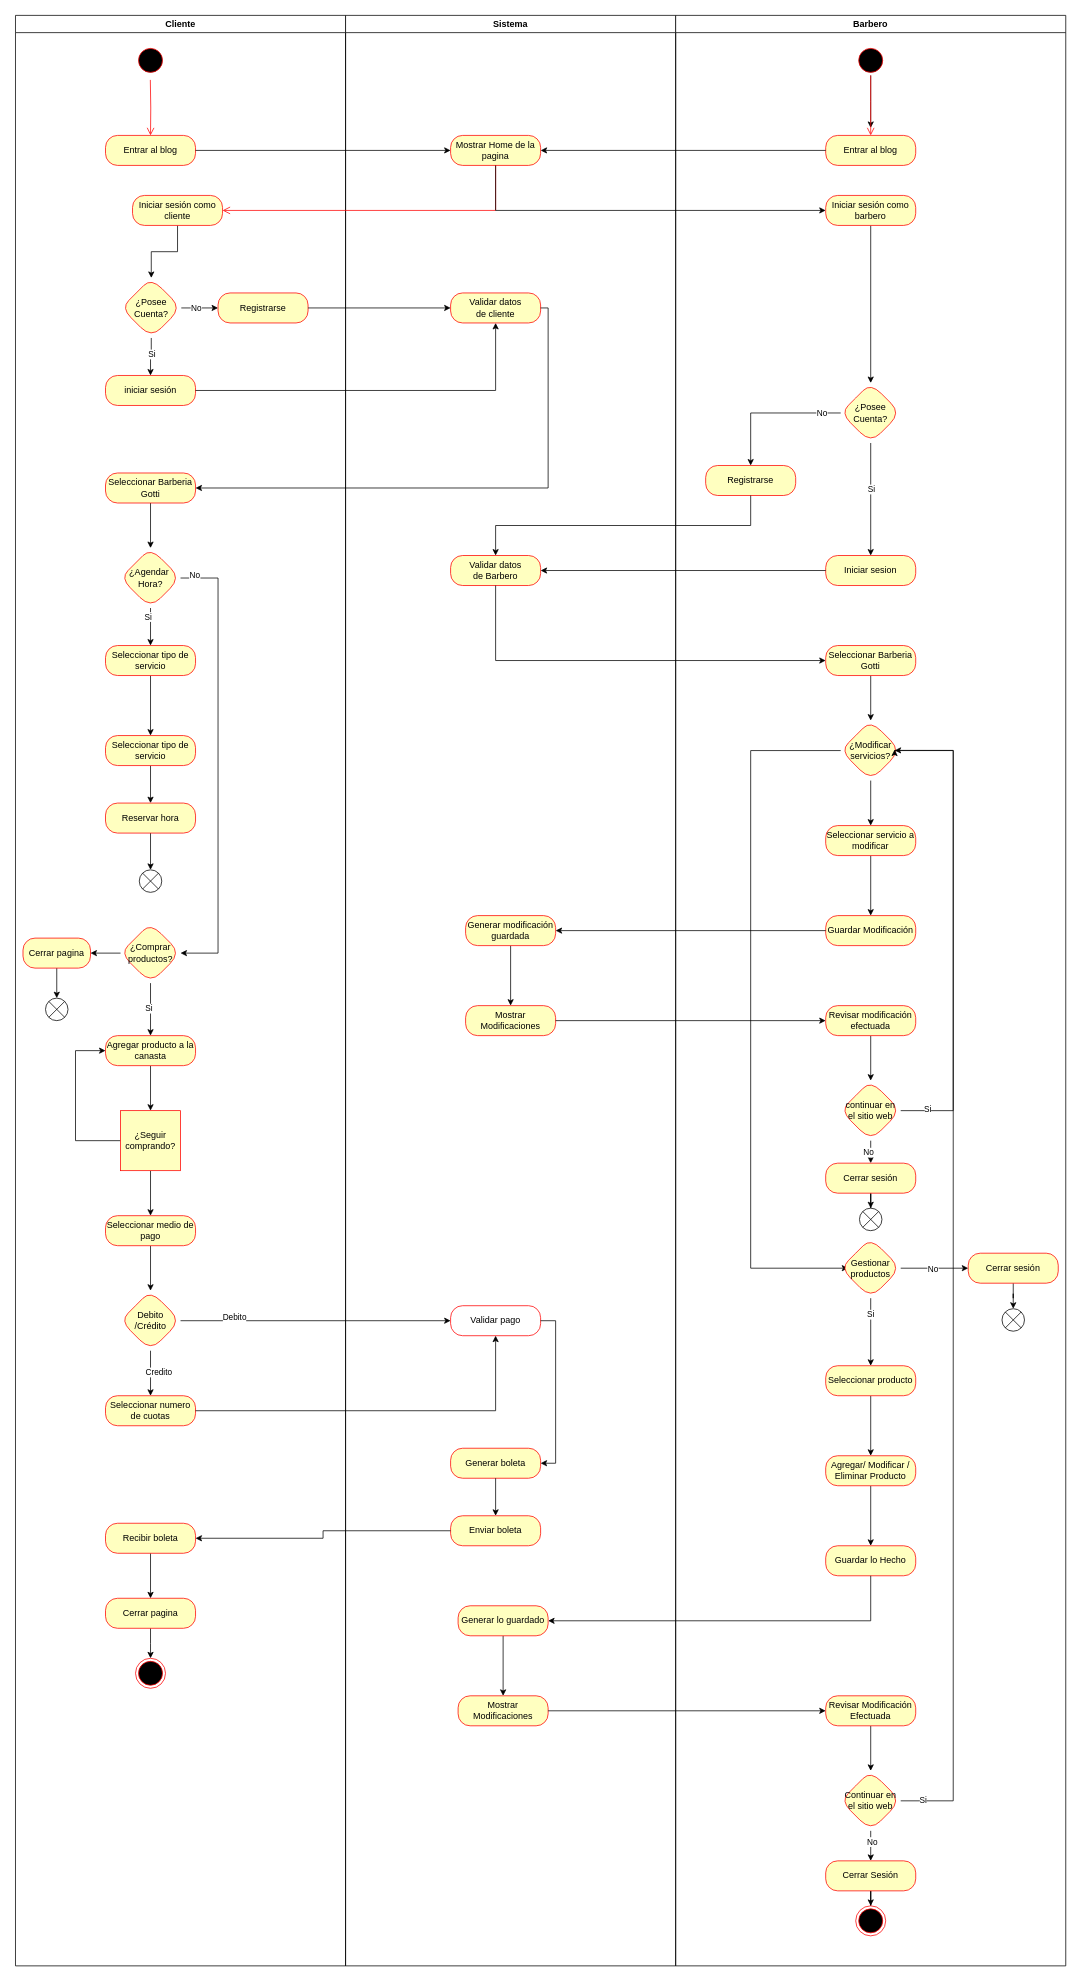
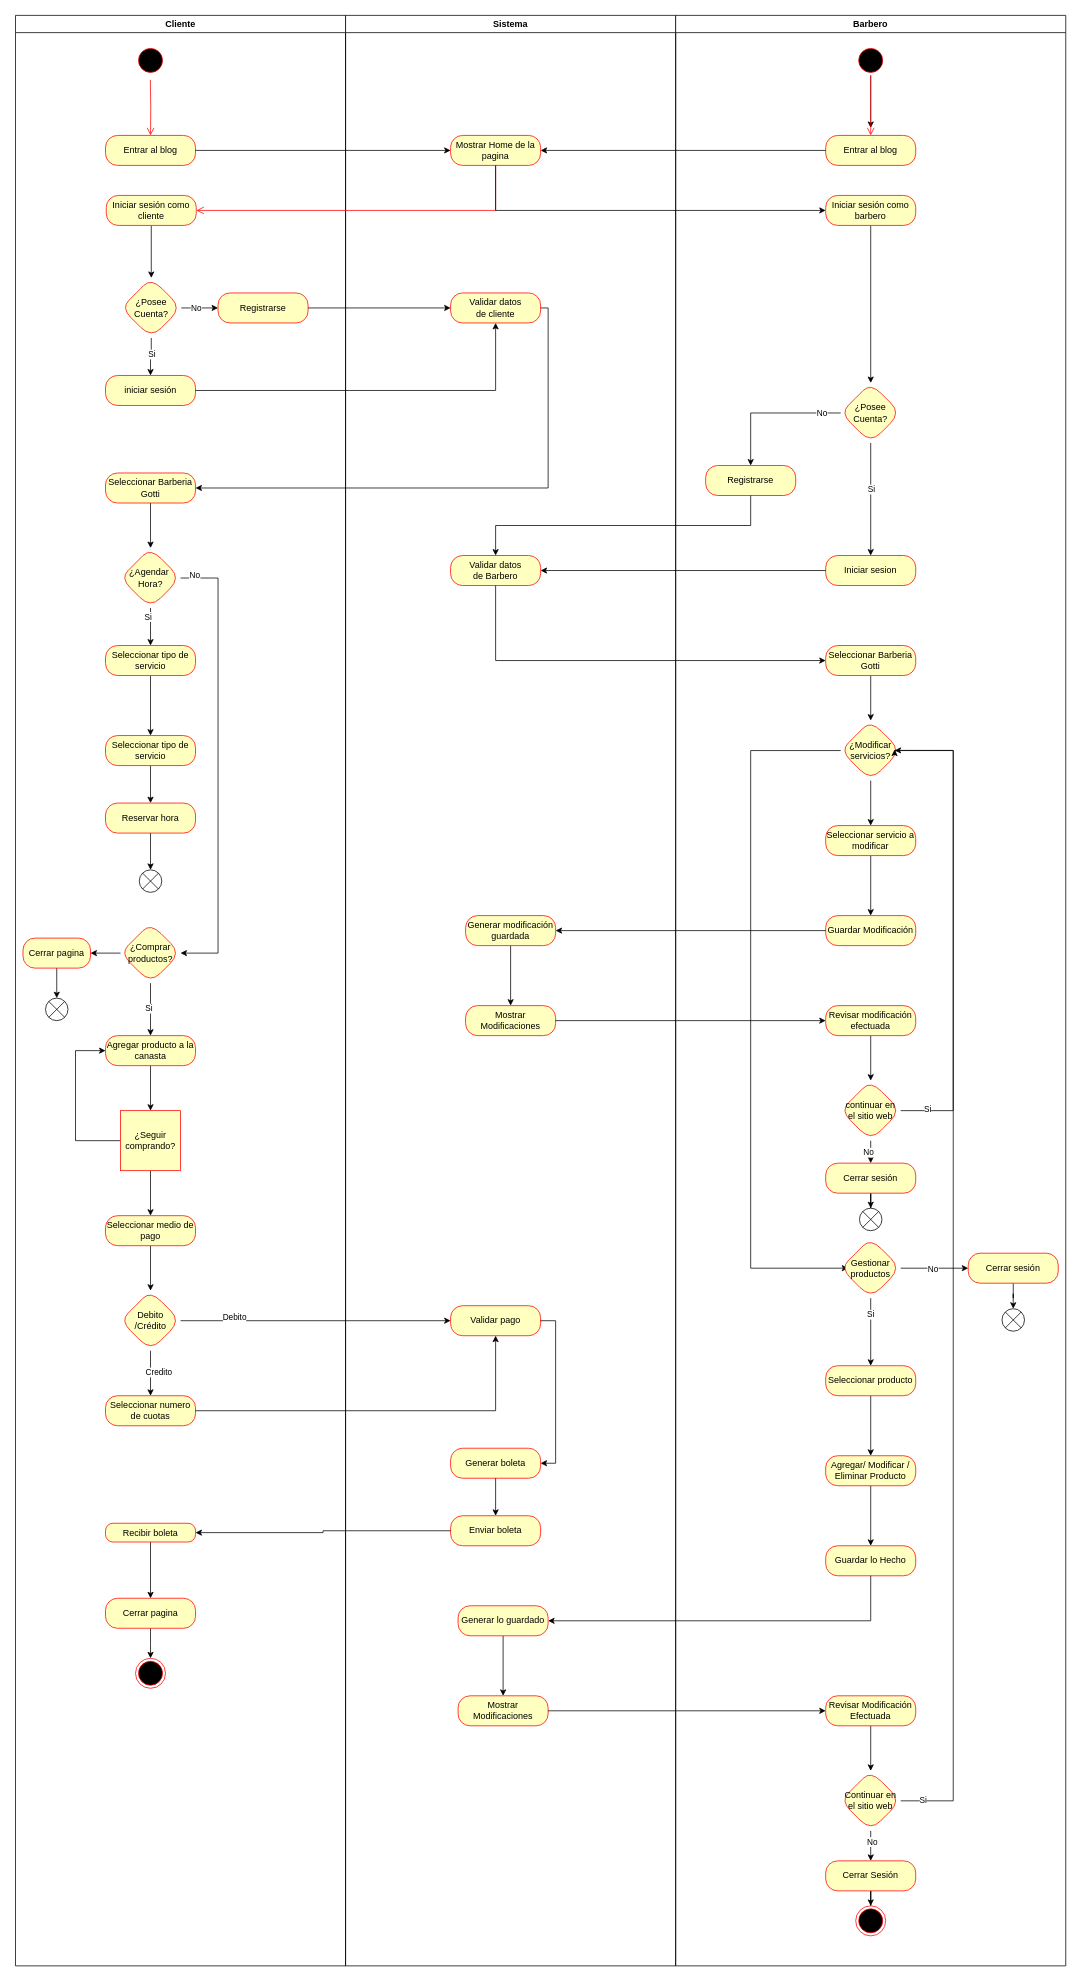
(177, 210) -> (151, 210)
(495, 1320) -> (495, 1320)
(150, 1538) -> (150, 1532)
